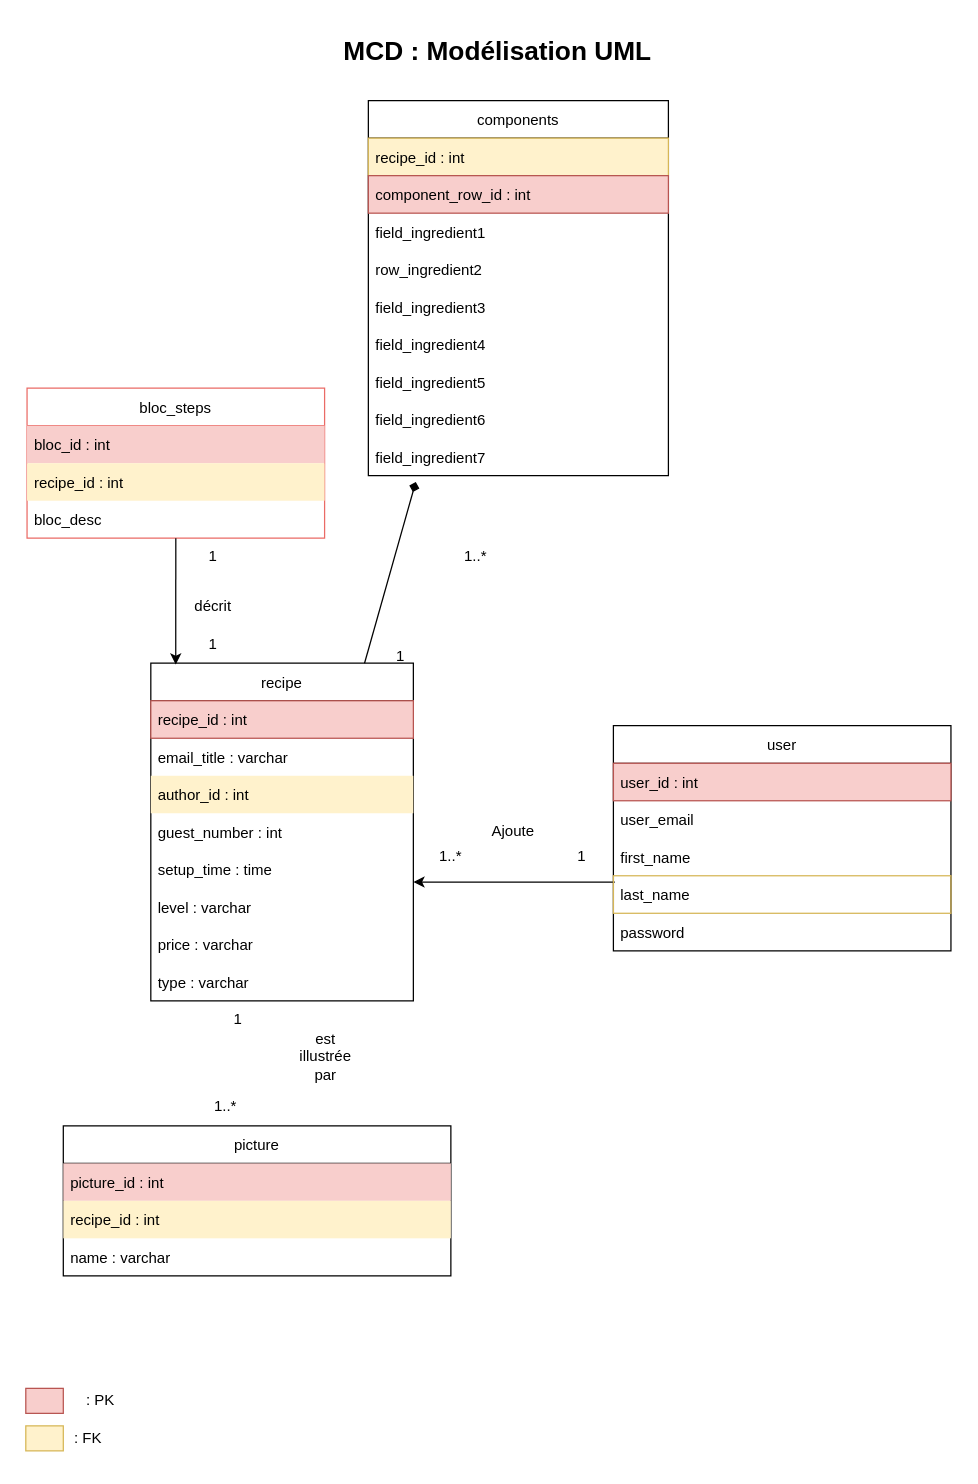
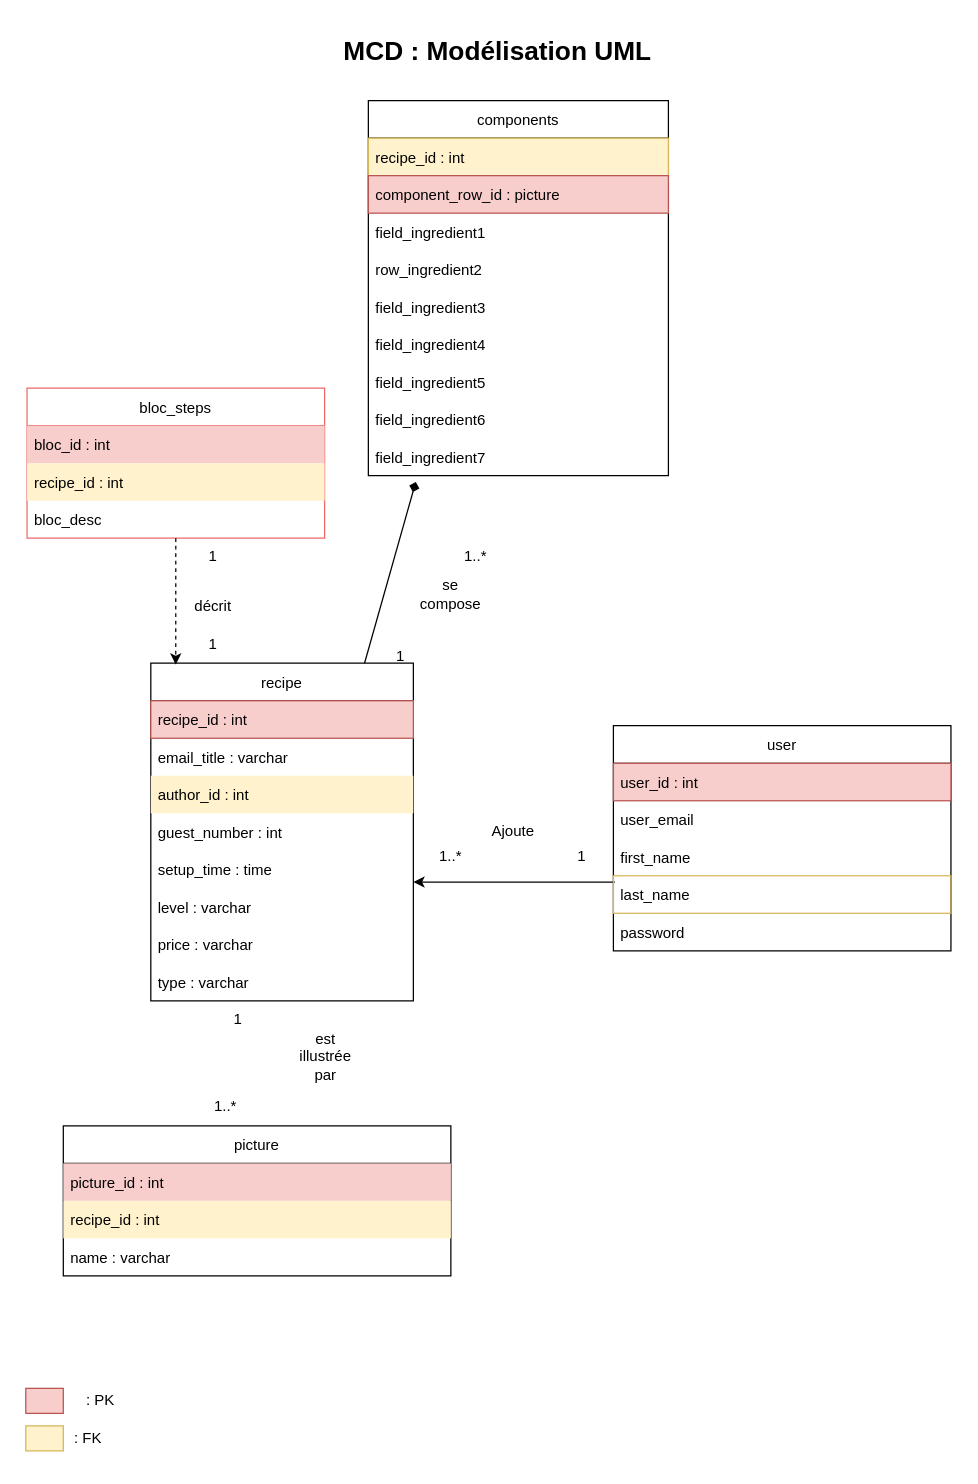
(458, 195) -> (474, 195)
none -> (451, 594)
(176, 598) -> (176, 598)
